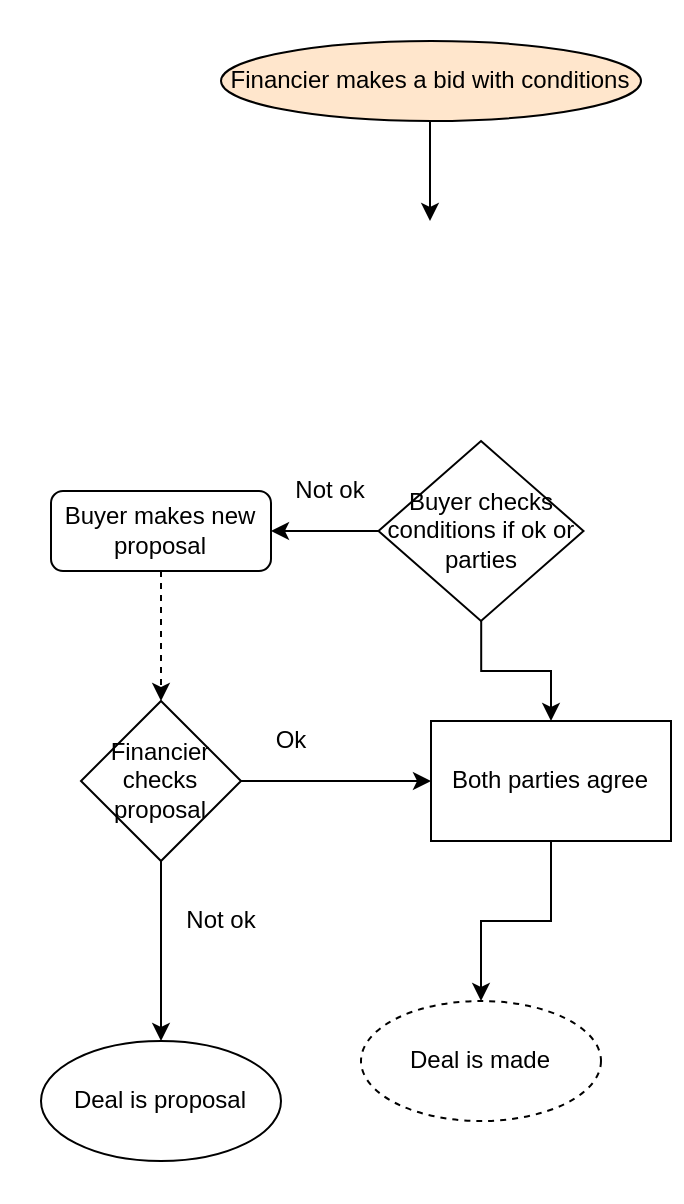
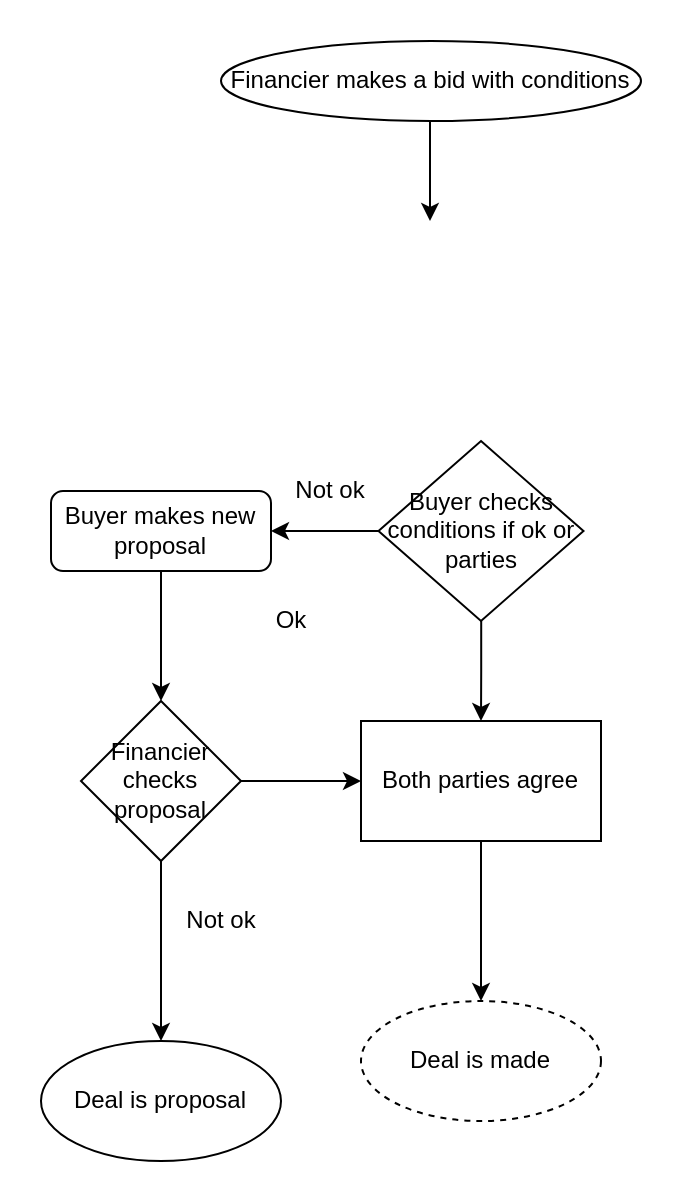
(431, 81) -> (431, 81)
(161, 631) -> (161, 631)
(291, 741) -> (291, 621)
(551, 781) -> (481, 781)
